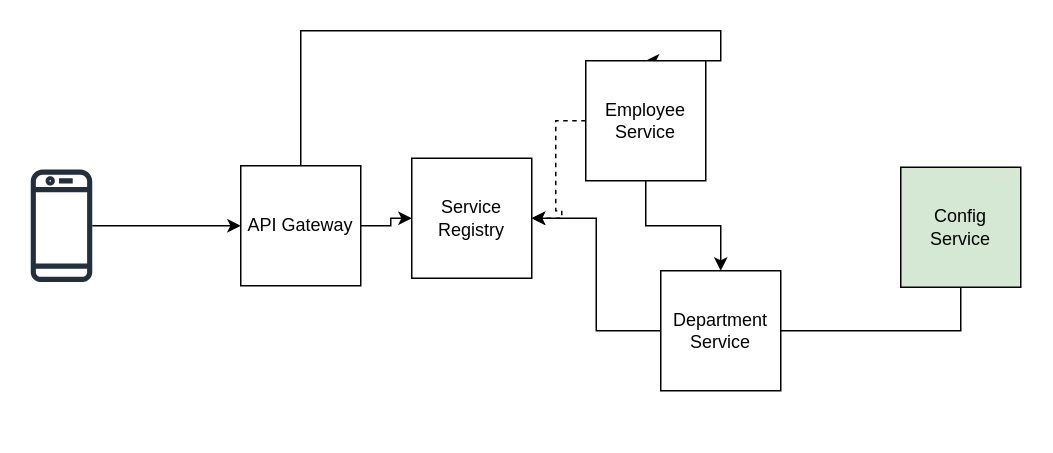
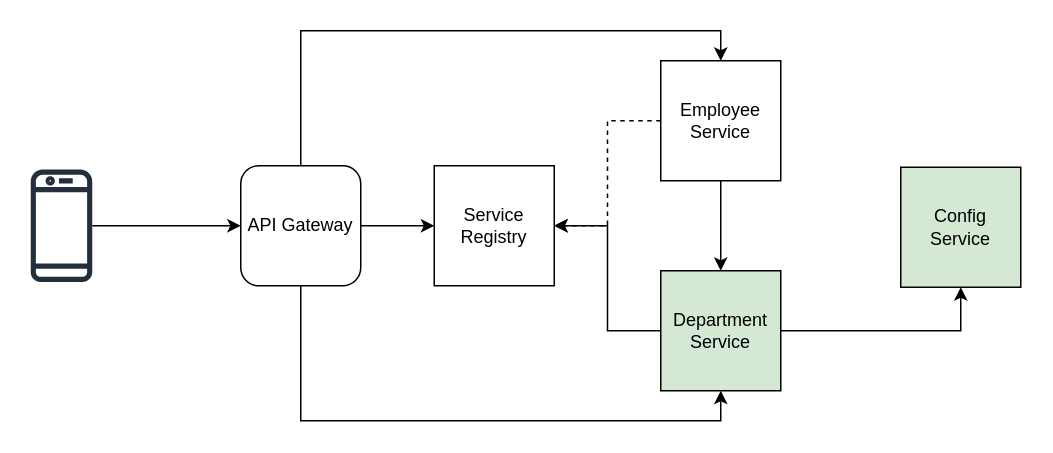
(646, 121) -> (721, 121)
(472, 218) -> (494, 226)
(301, 226) -> (301, 226)
(961, 294) -> (961, 299)
(721, 331) -> (721, 331)
none -> (453, 421)
